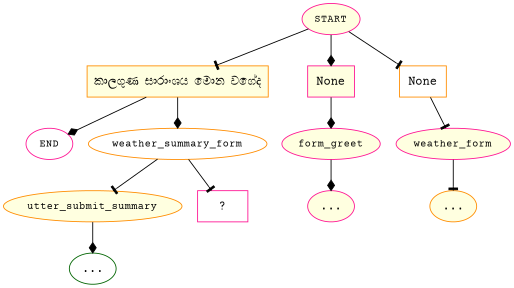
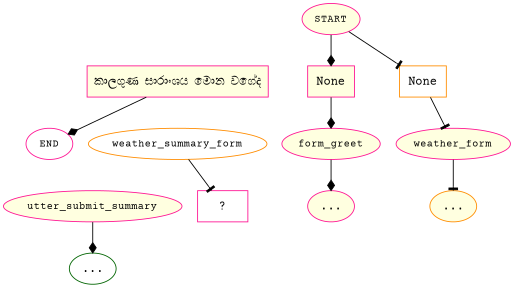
(264, 47) -> none
(178, 81) -> (178, 81)
(178, 108) -> none
(137, 174) -> none
(93, 206) -> (93, 206)
